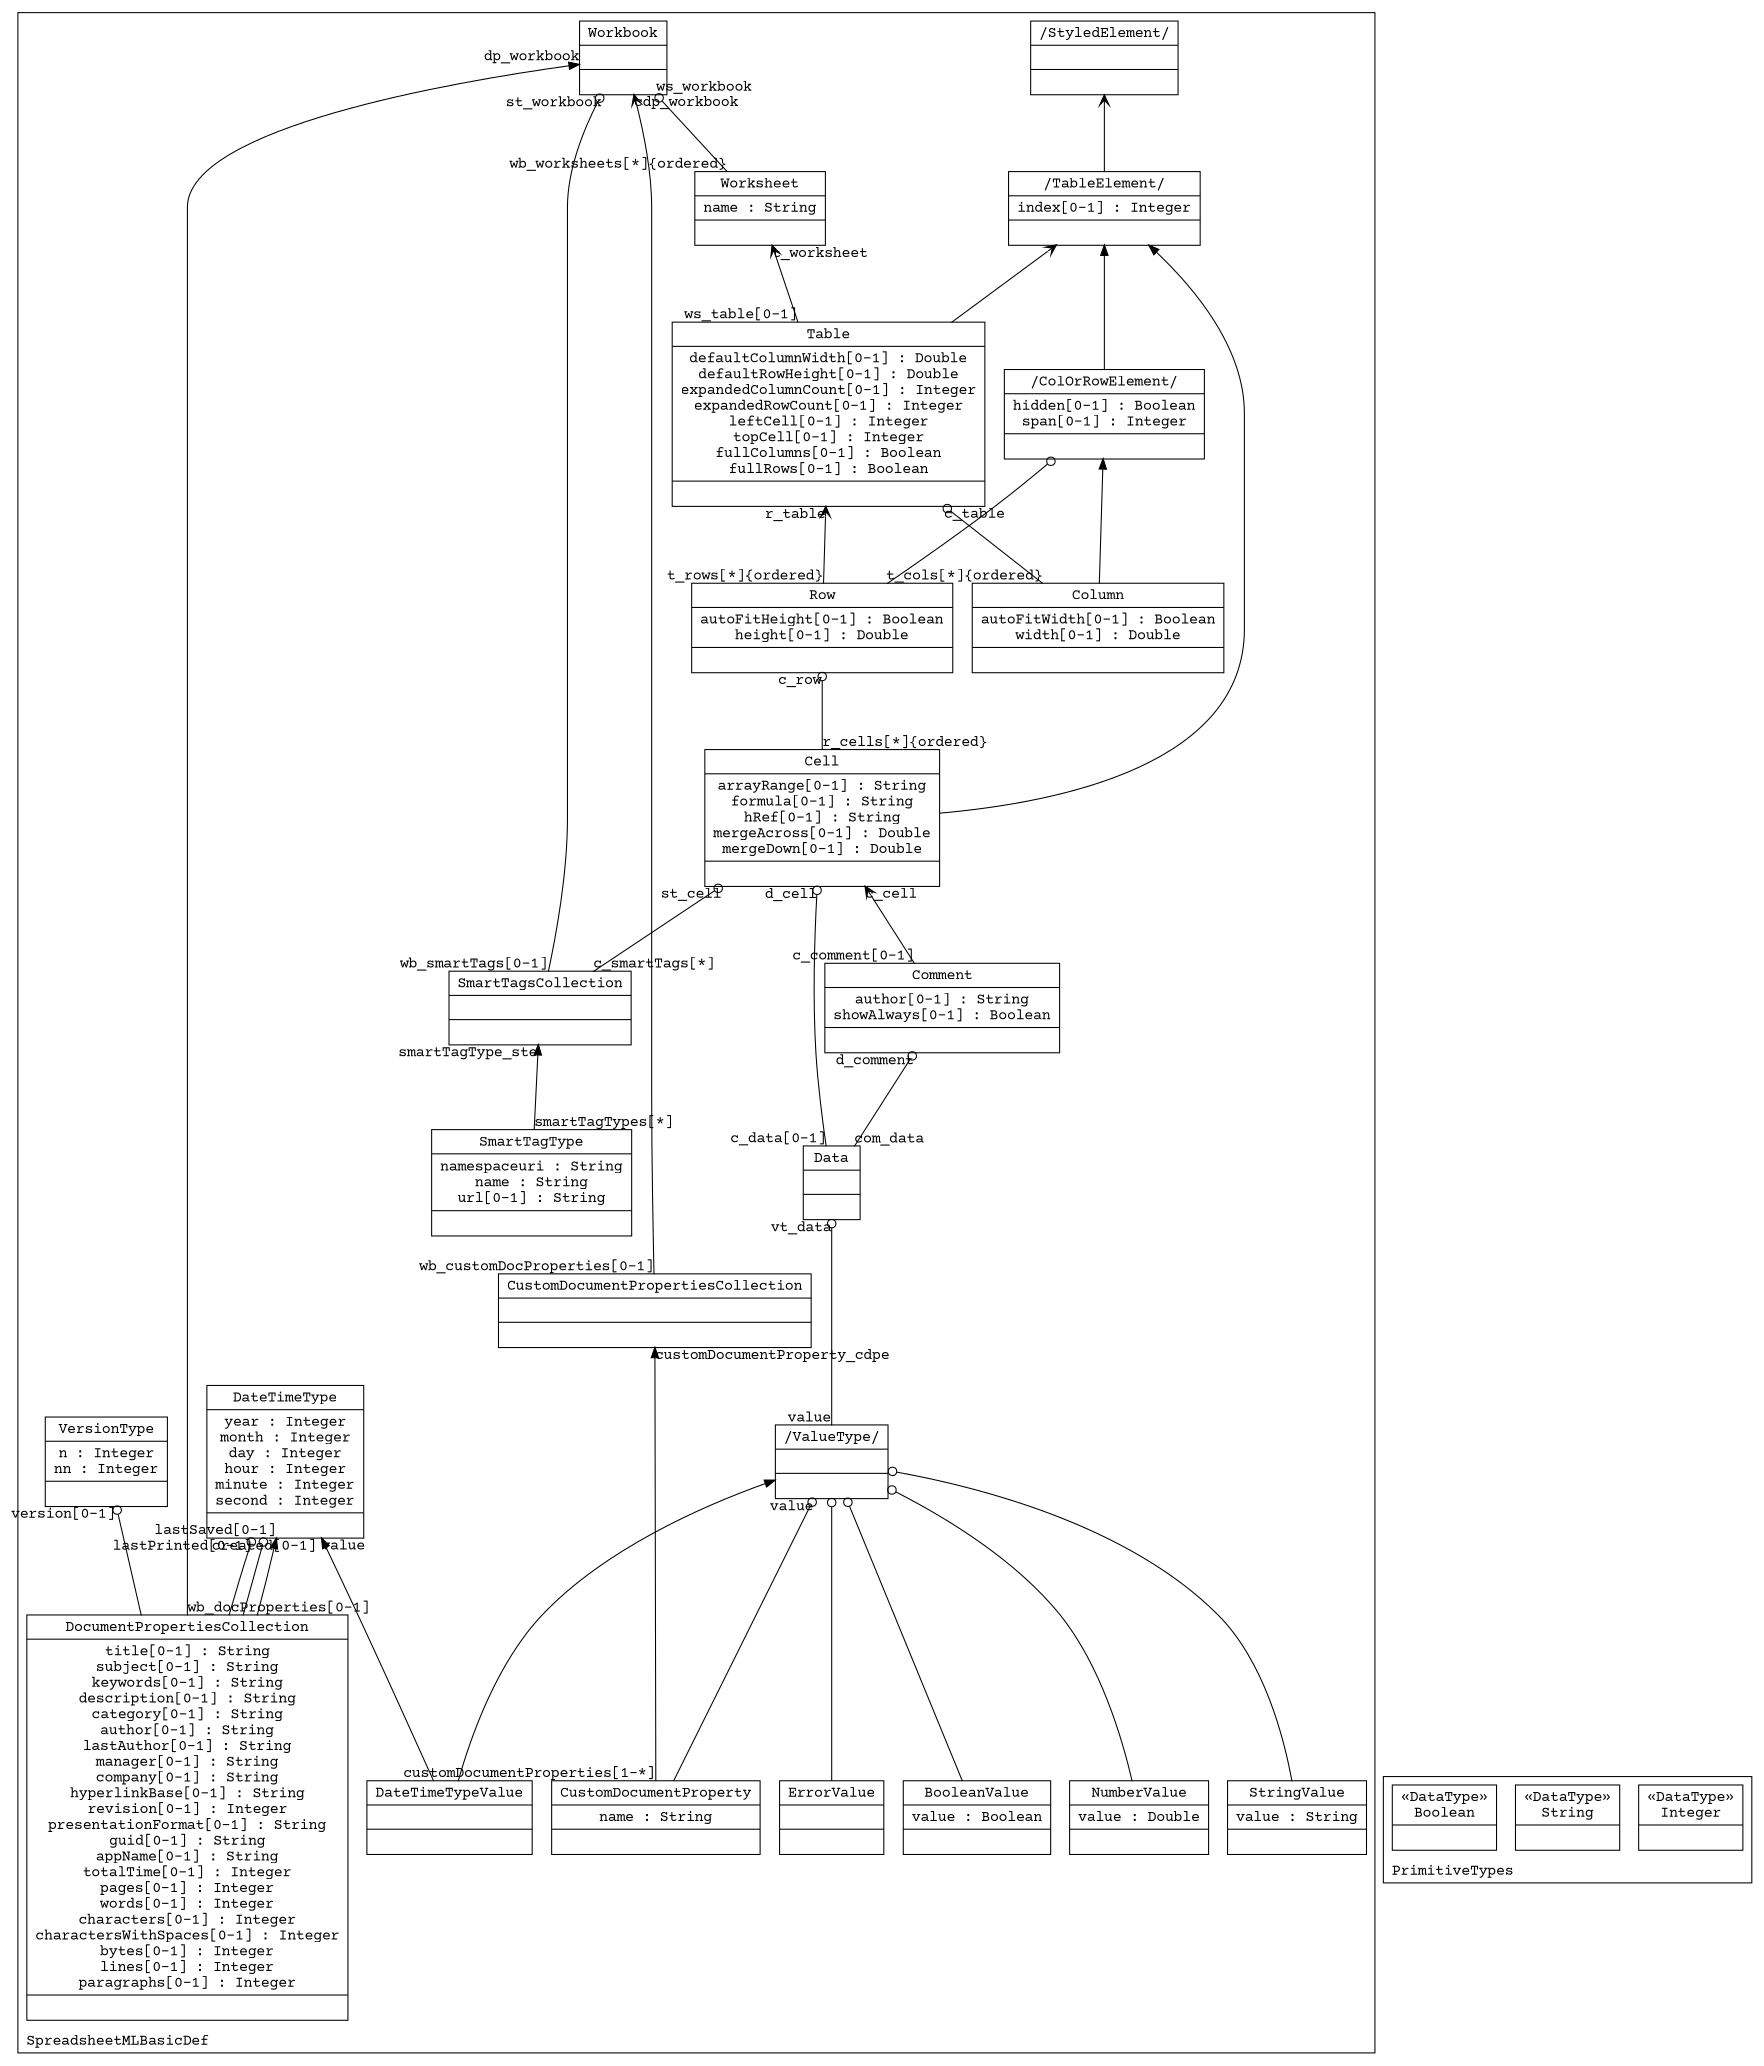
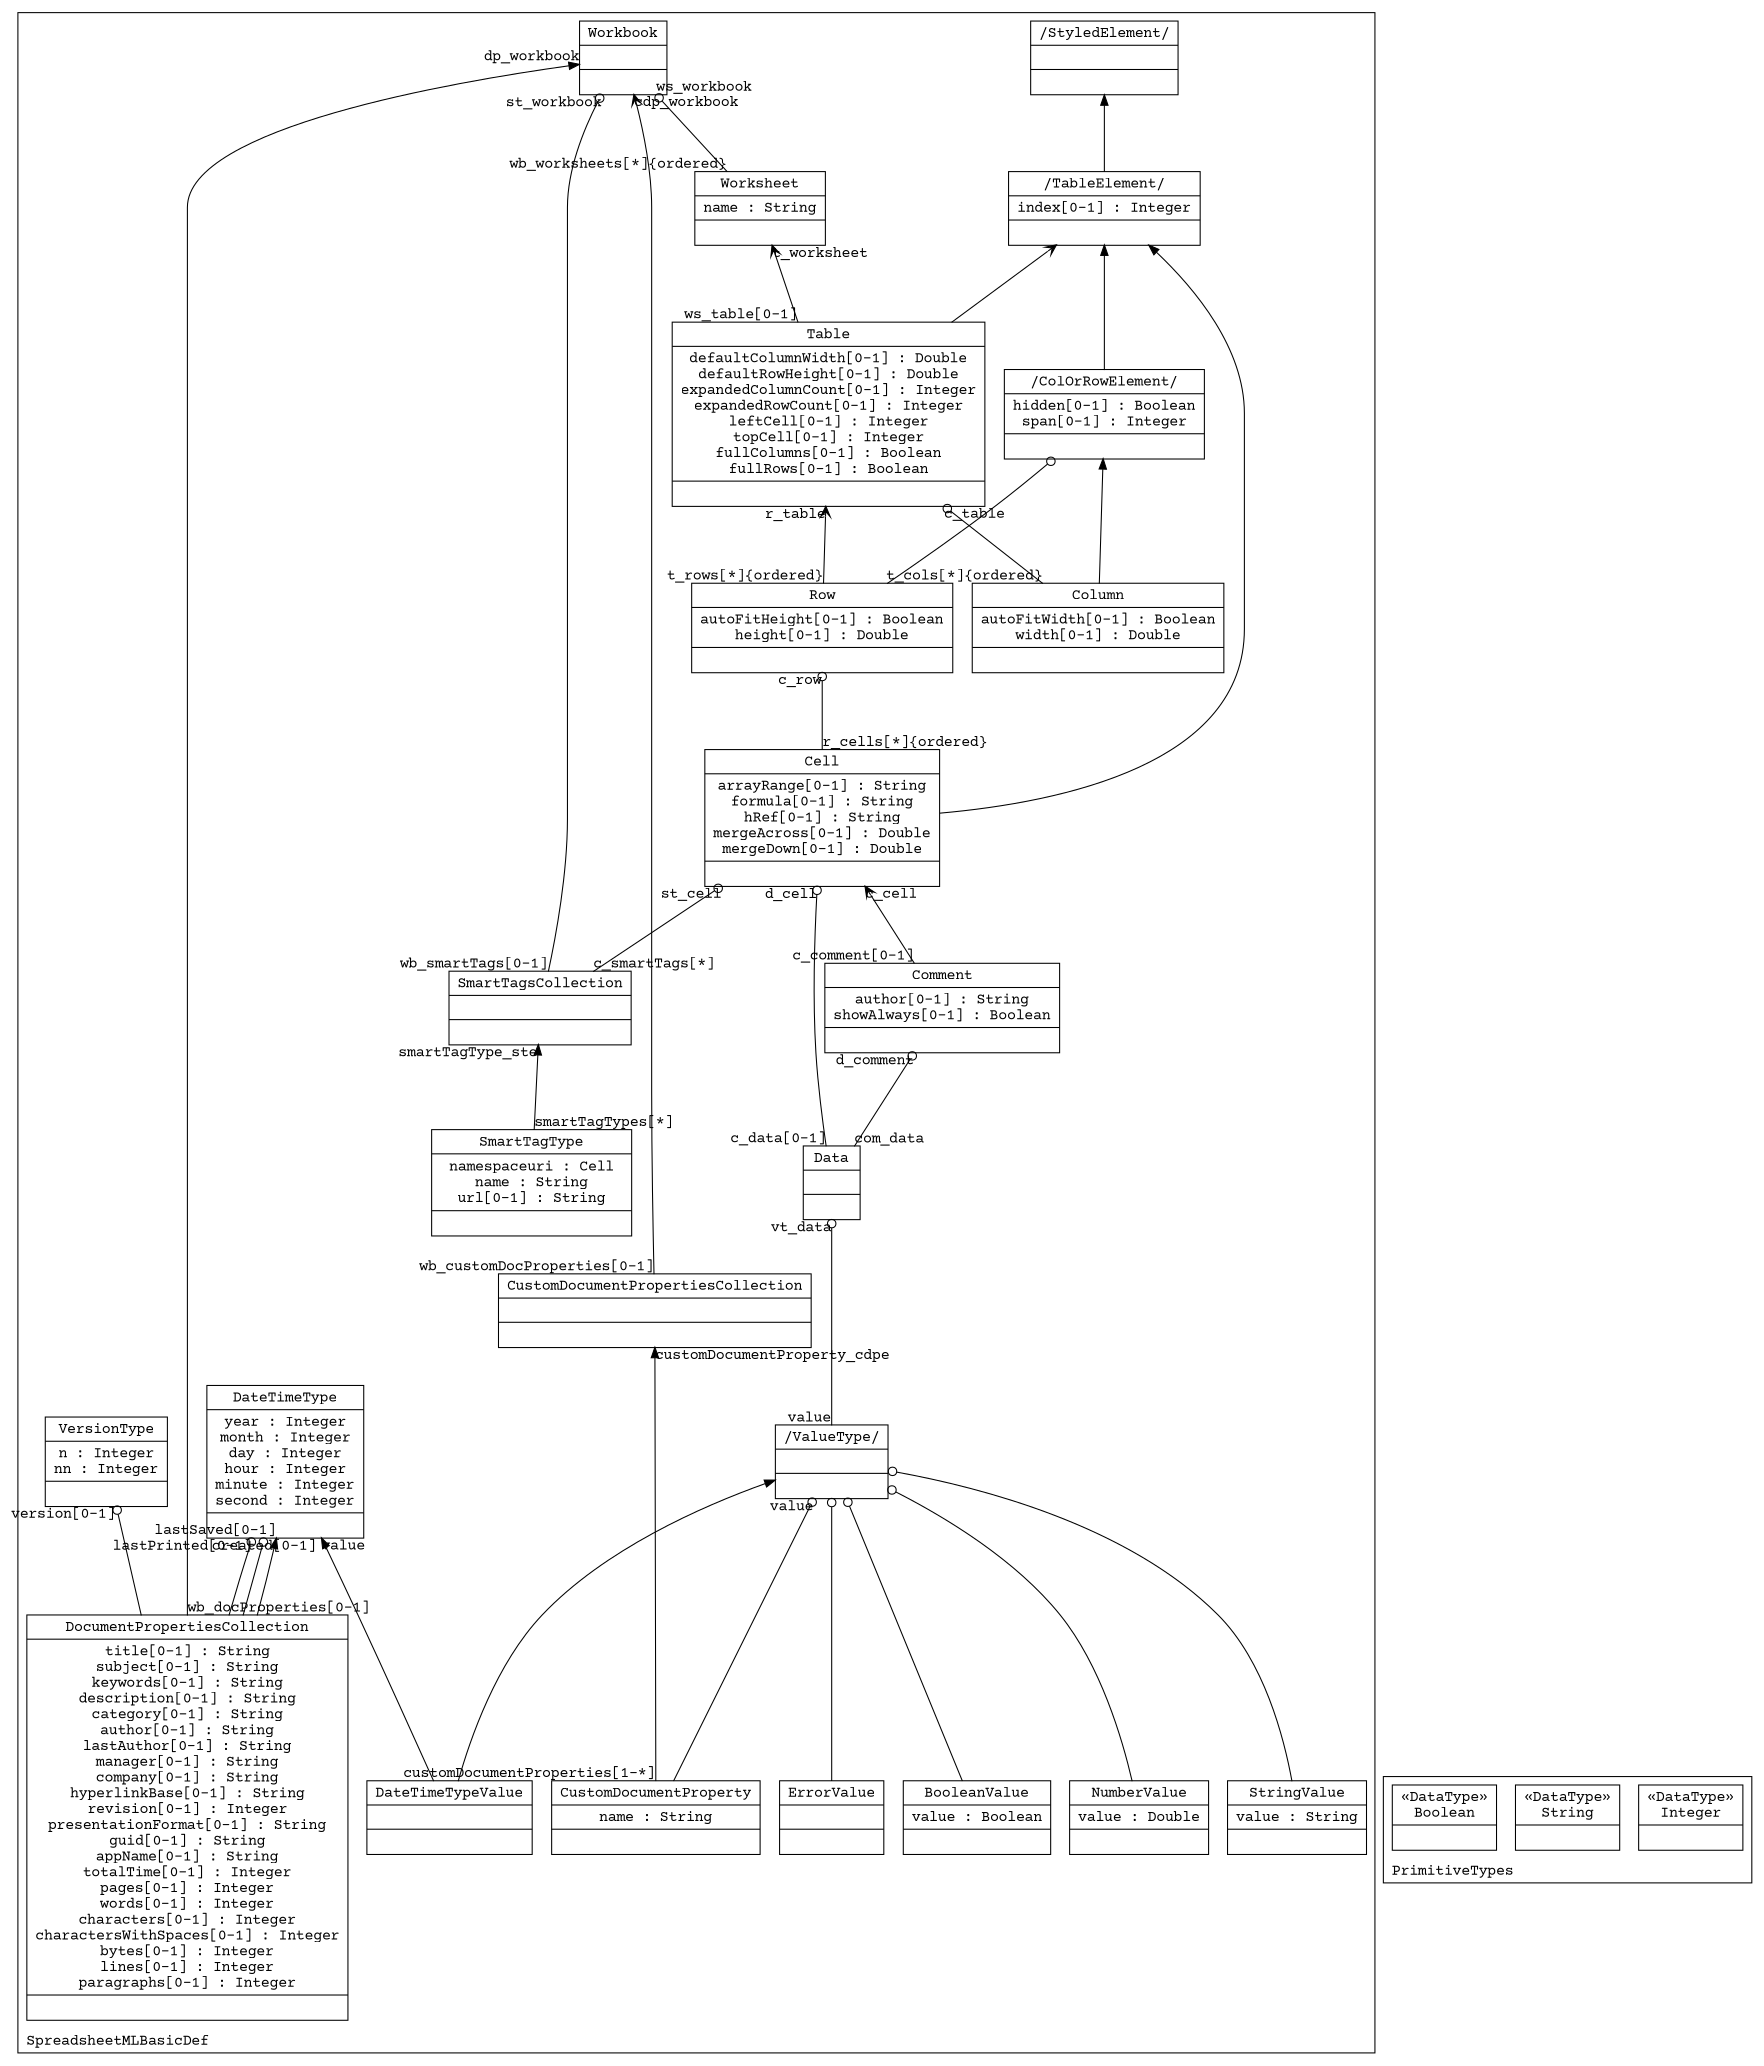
(1104, 139) -> (1104, 139)
(532, 1166) -> (532, 1166)
